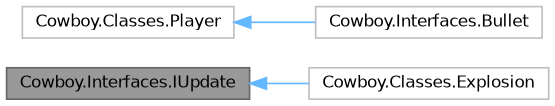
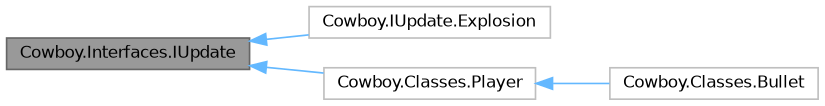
(429, 22) -> (714, 83)
none -> (295, 70)
(429, 83) -> (430, 22)
